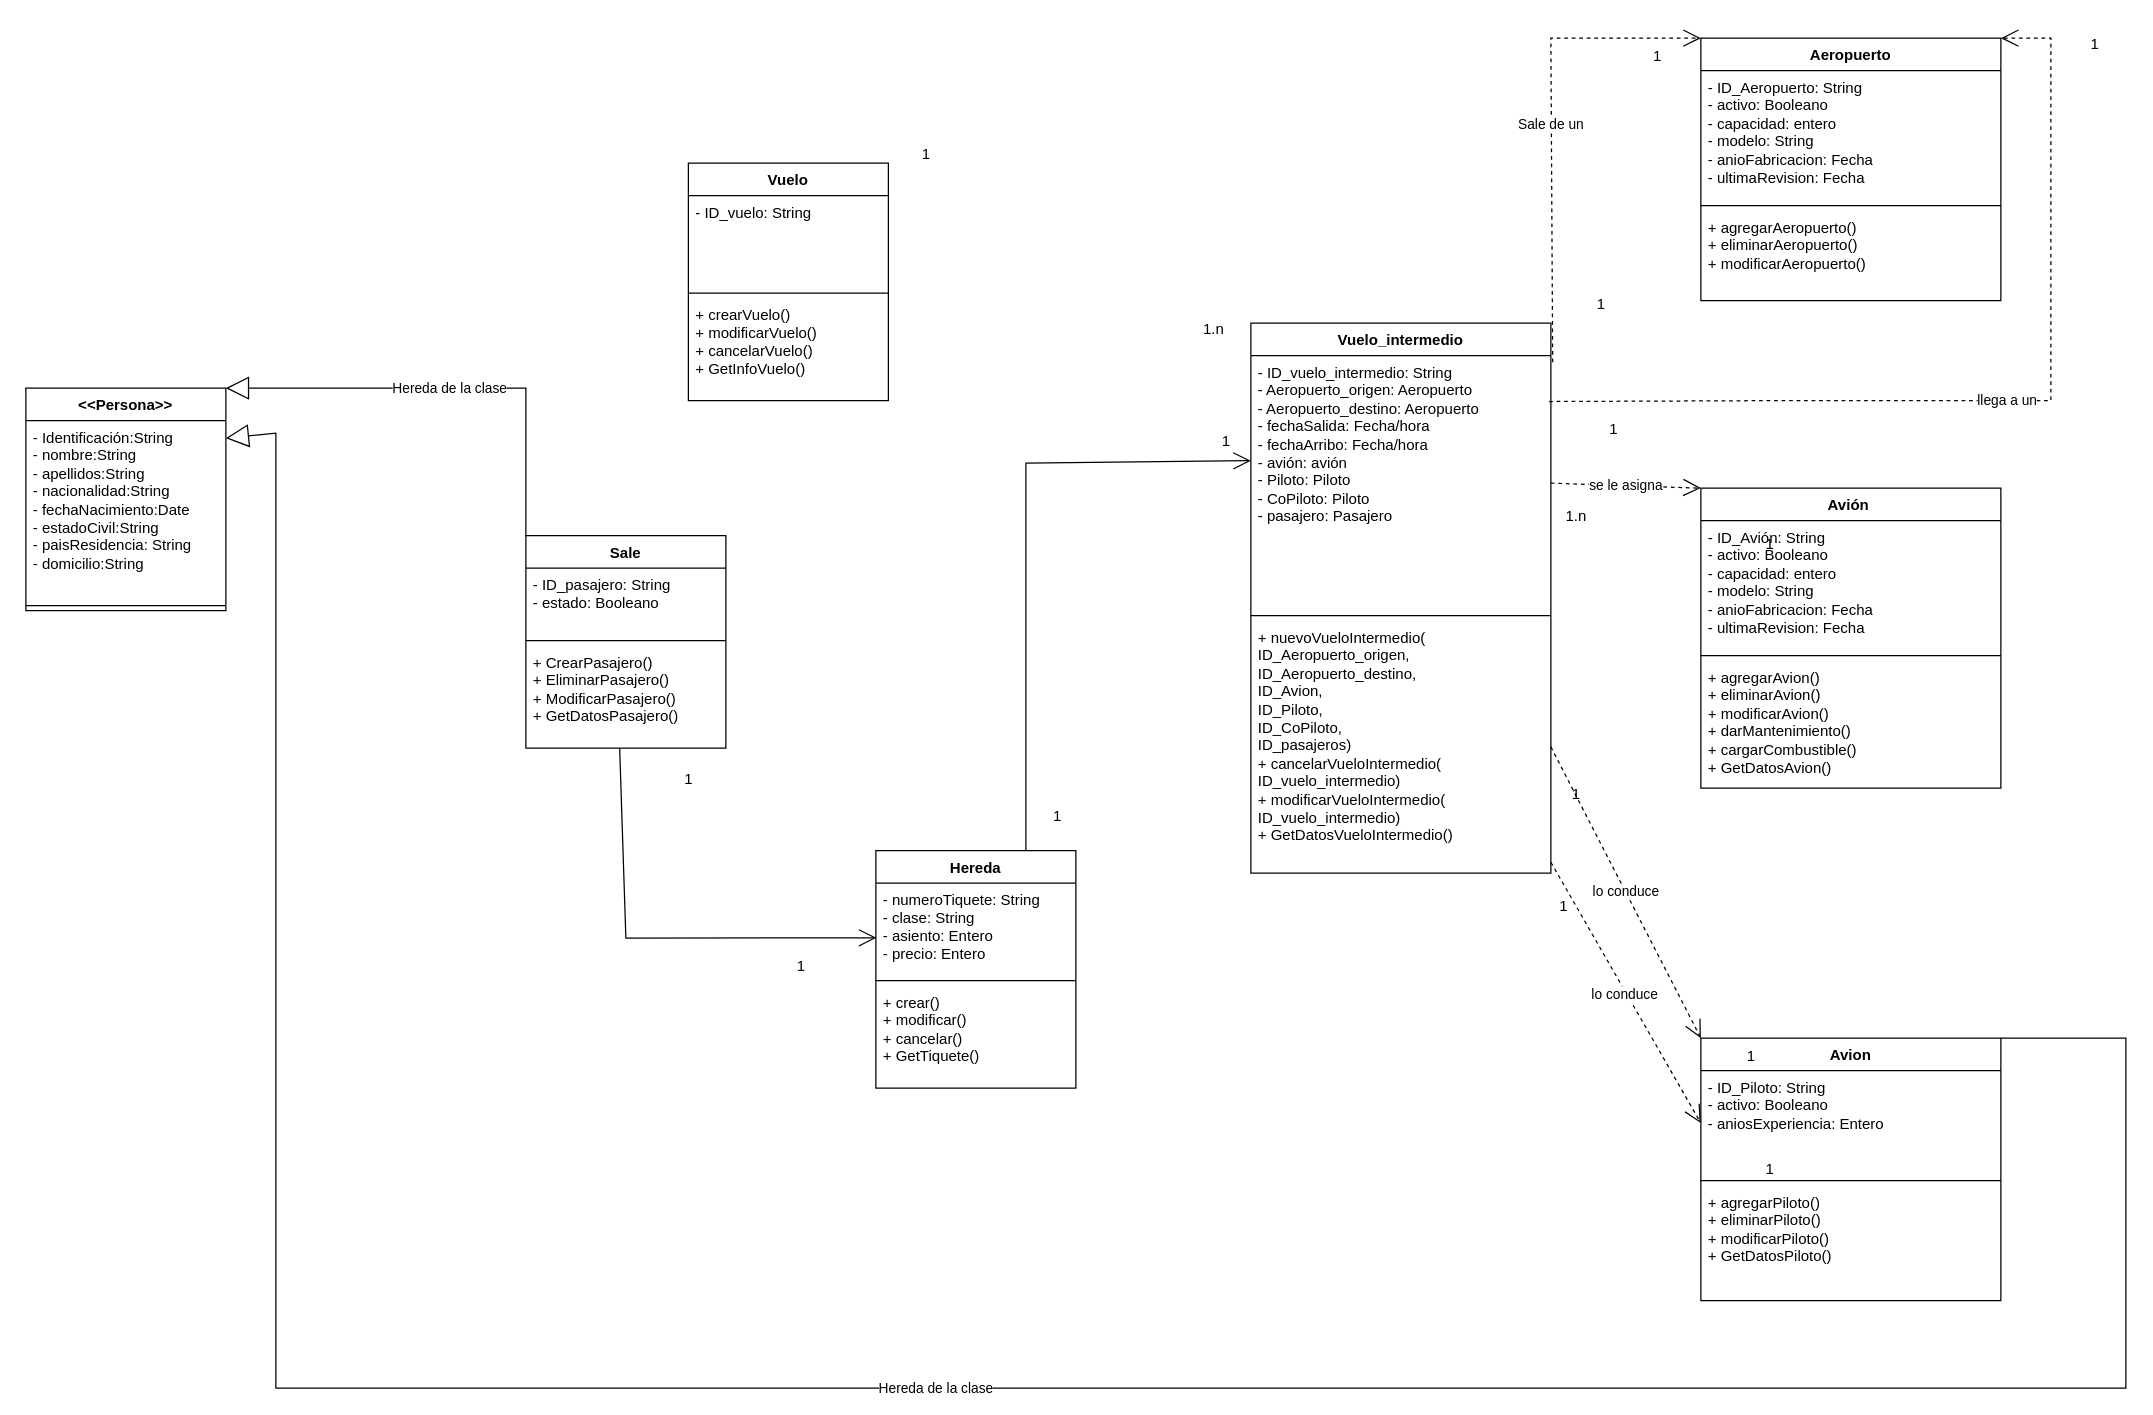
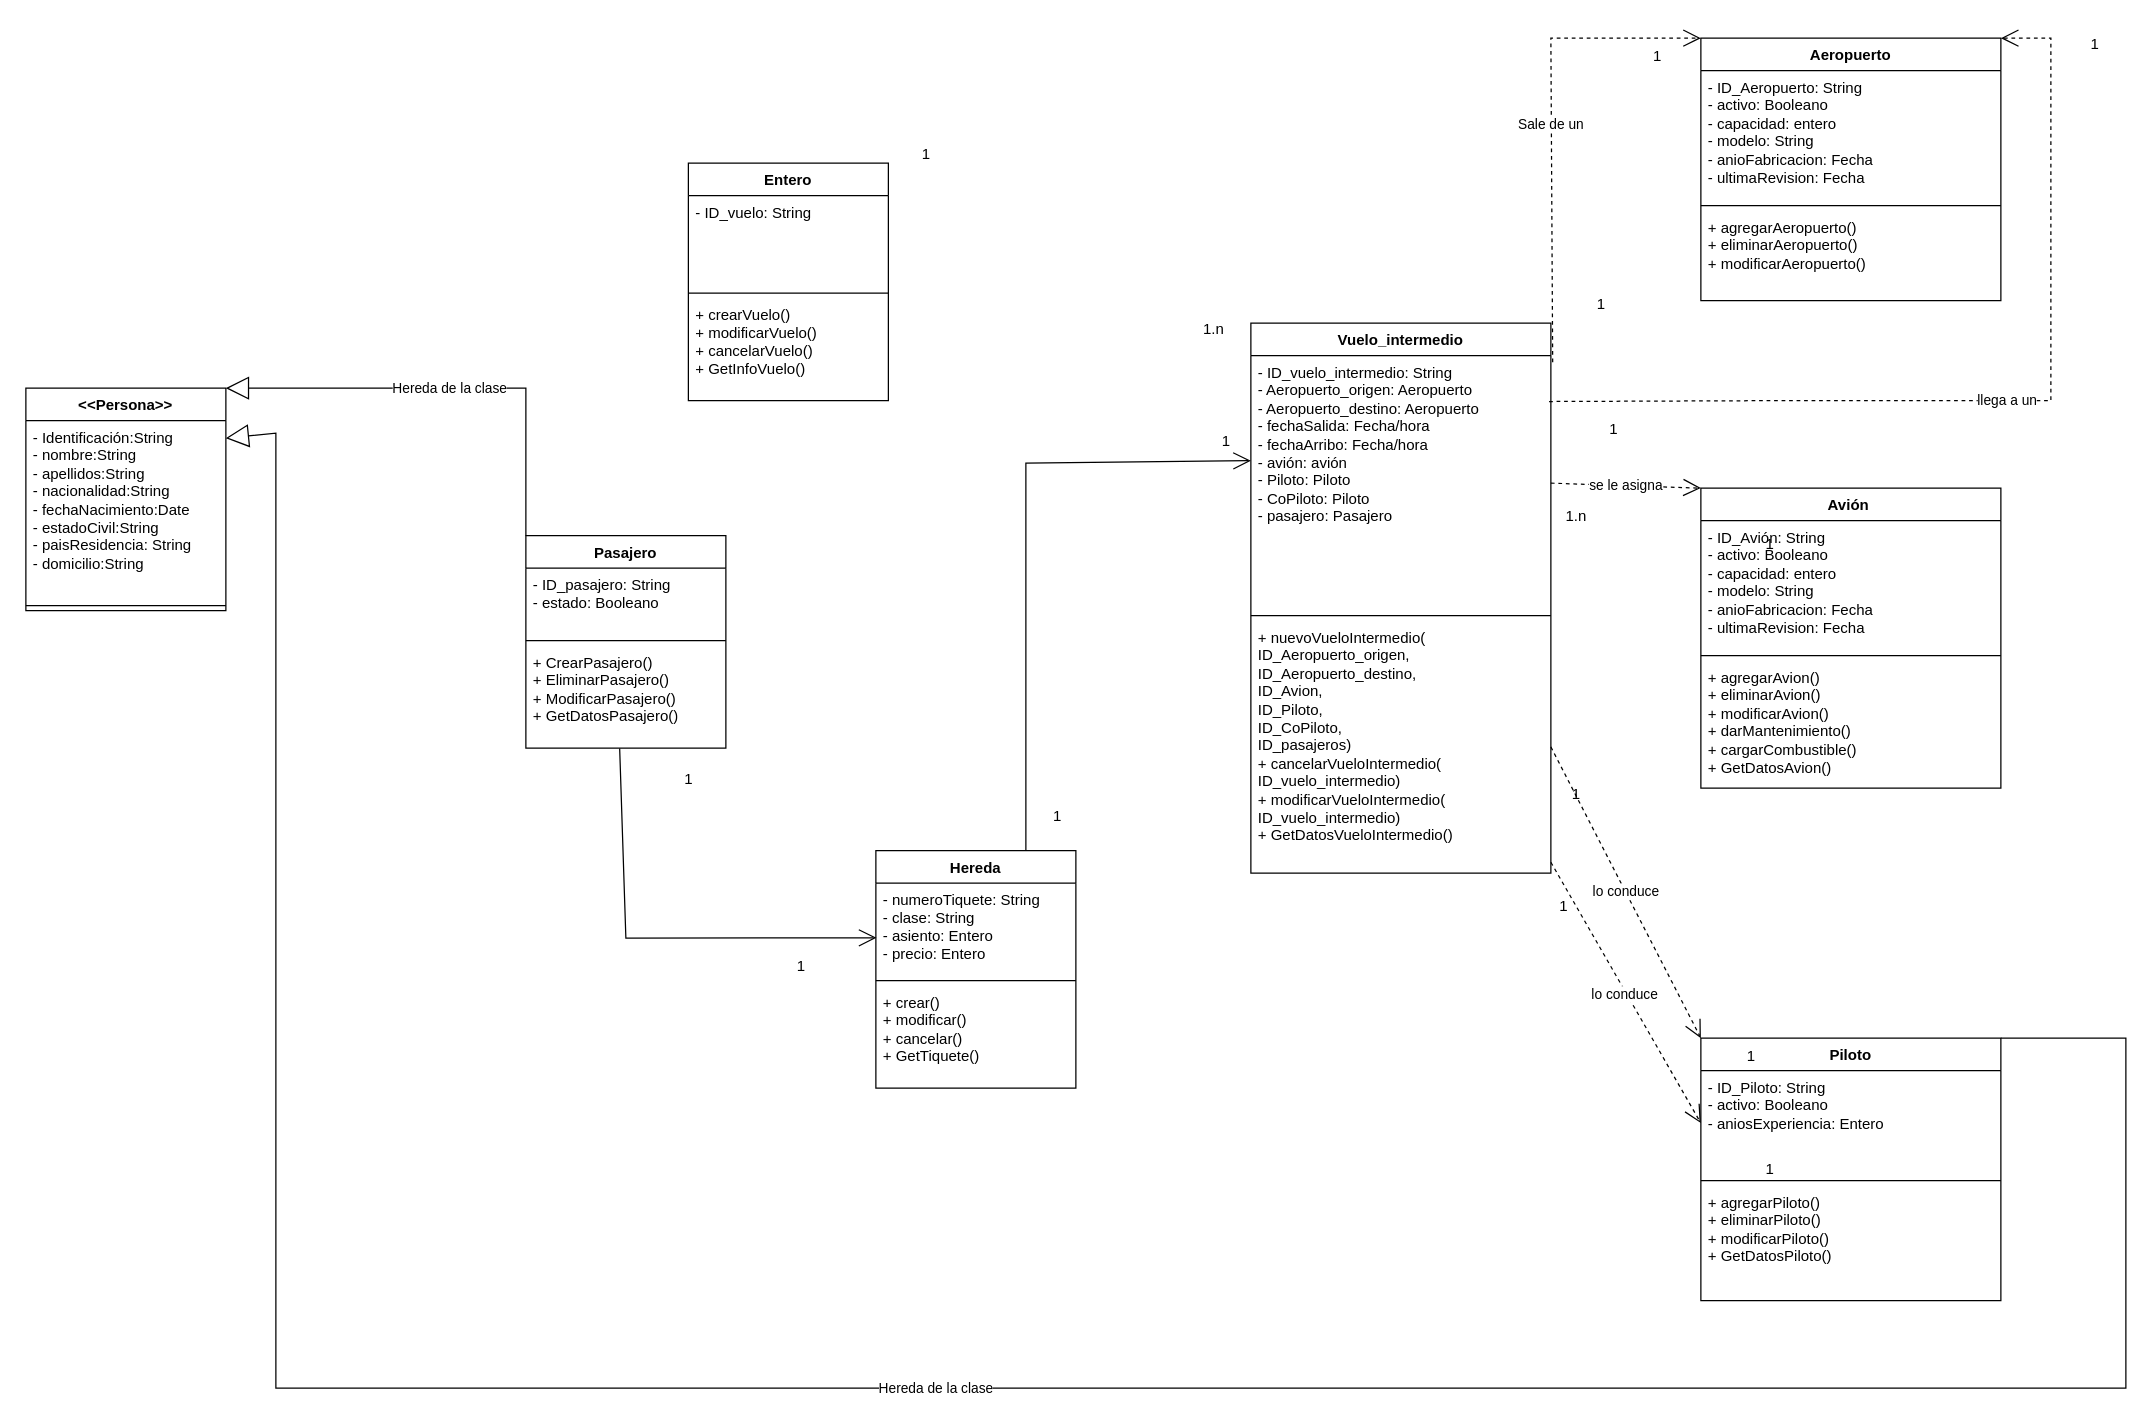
(788, 181) -> (788, 181)
(626, 553) -> (626, 553)
(1851, 1056) -> (1851, 1056)
